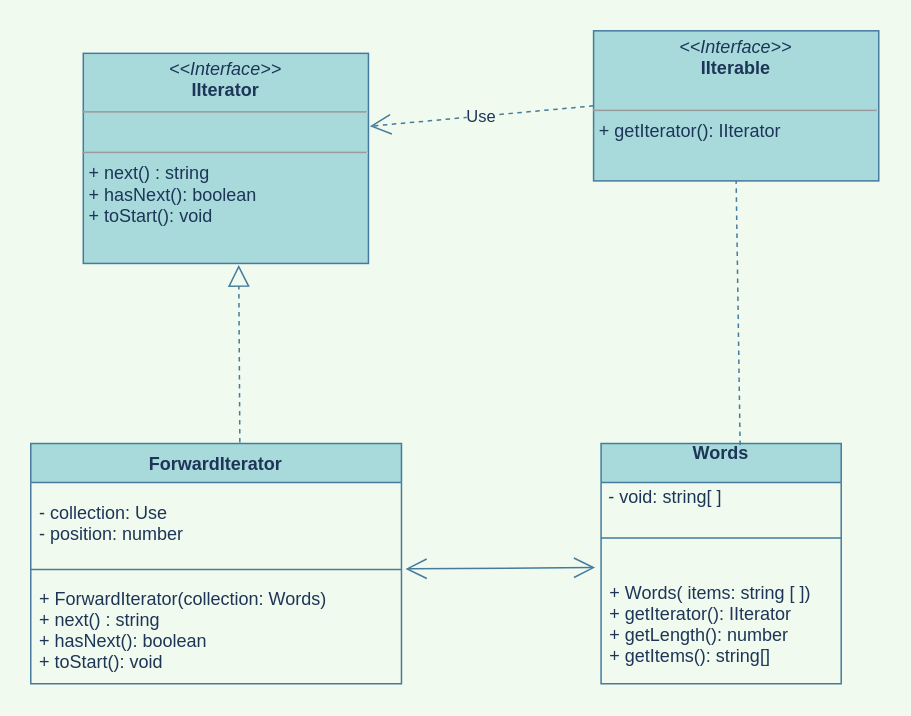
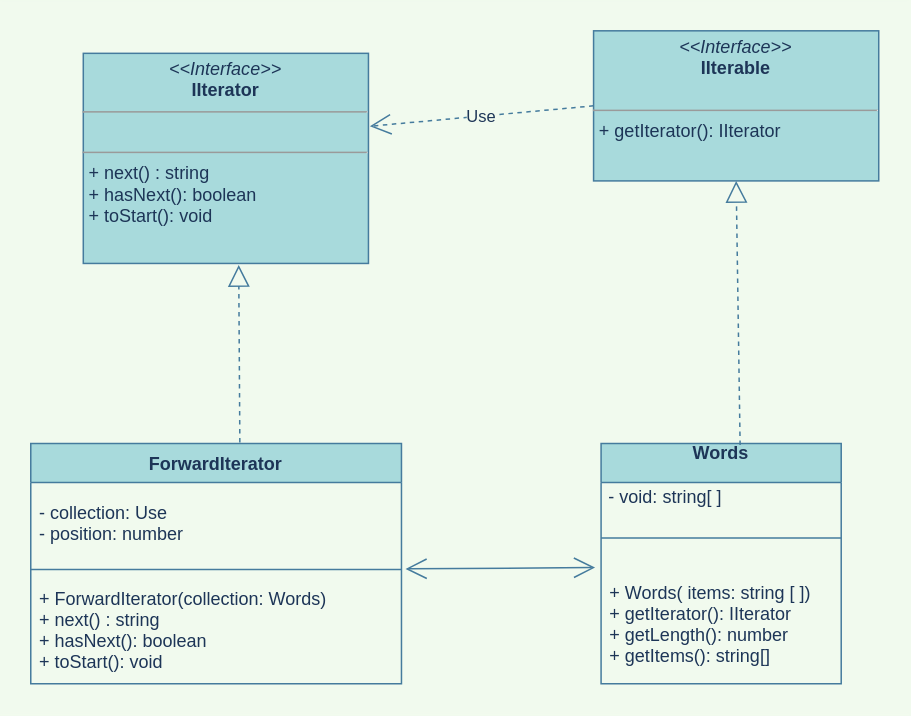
(736, 193) -> (736, 203)
